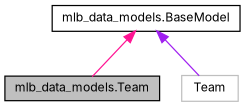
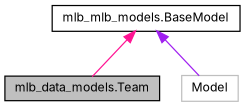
(146, 18) -> (146, 18)
(210, 88) -> (210, 88)
